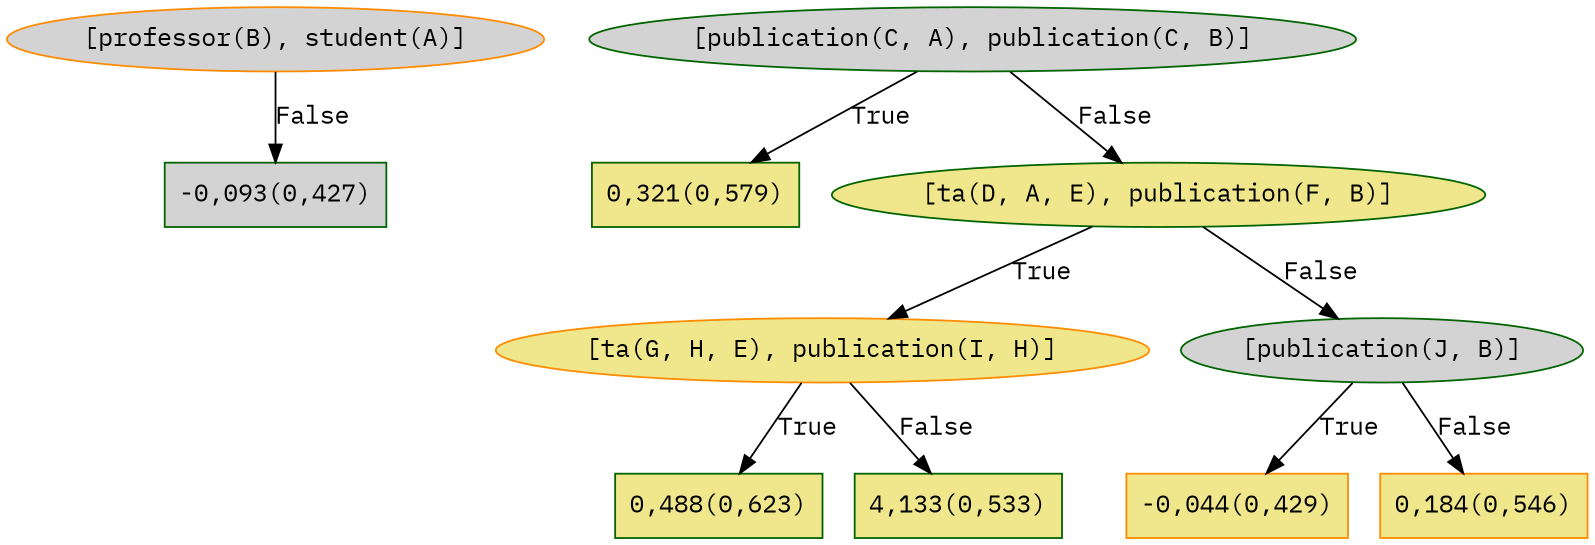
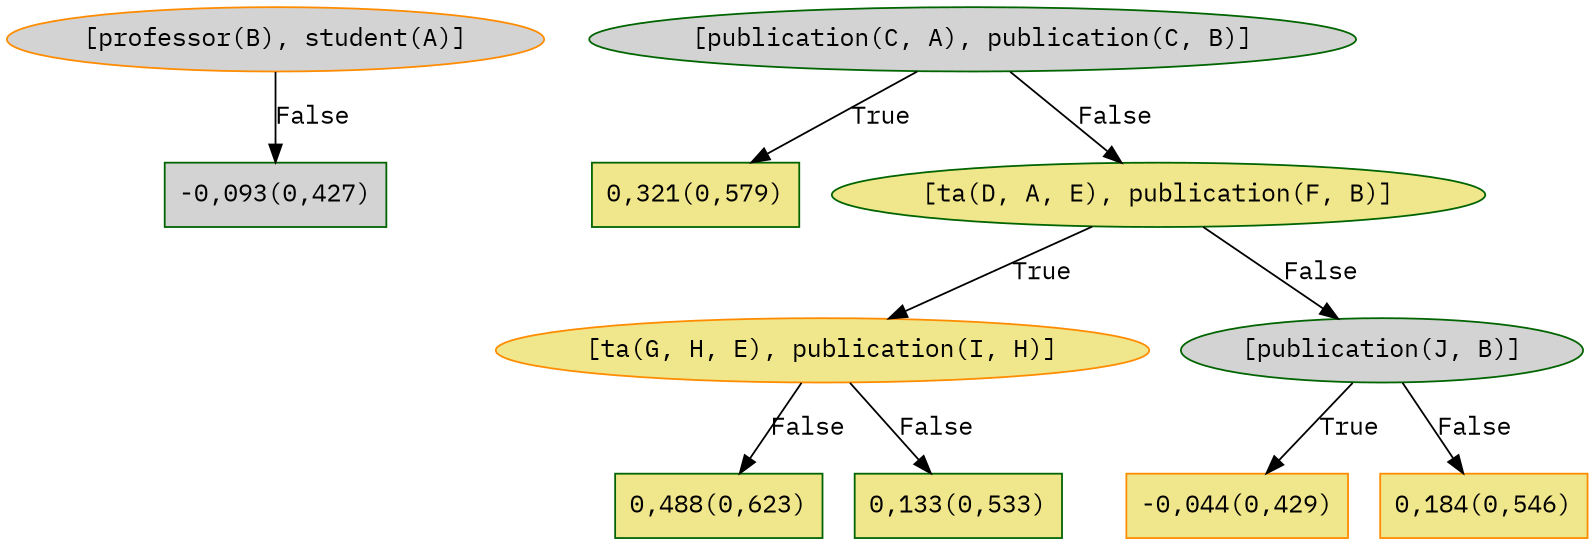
(808, 428) -> (808, 428)
(958, 506) -> (958, 506)
